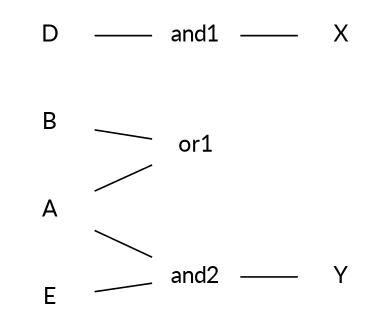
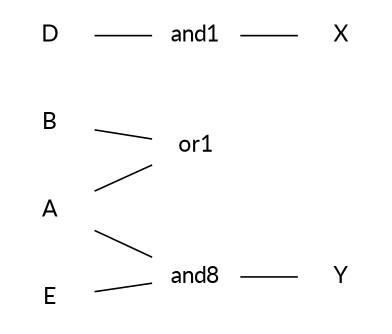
(196, 277) -> (196, 277)
